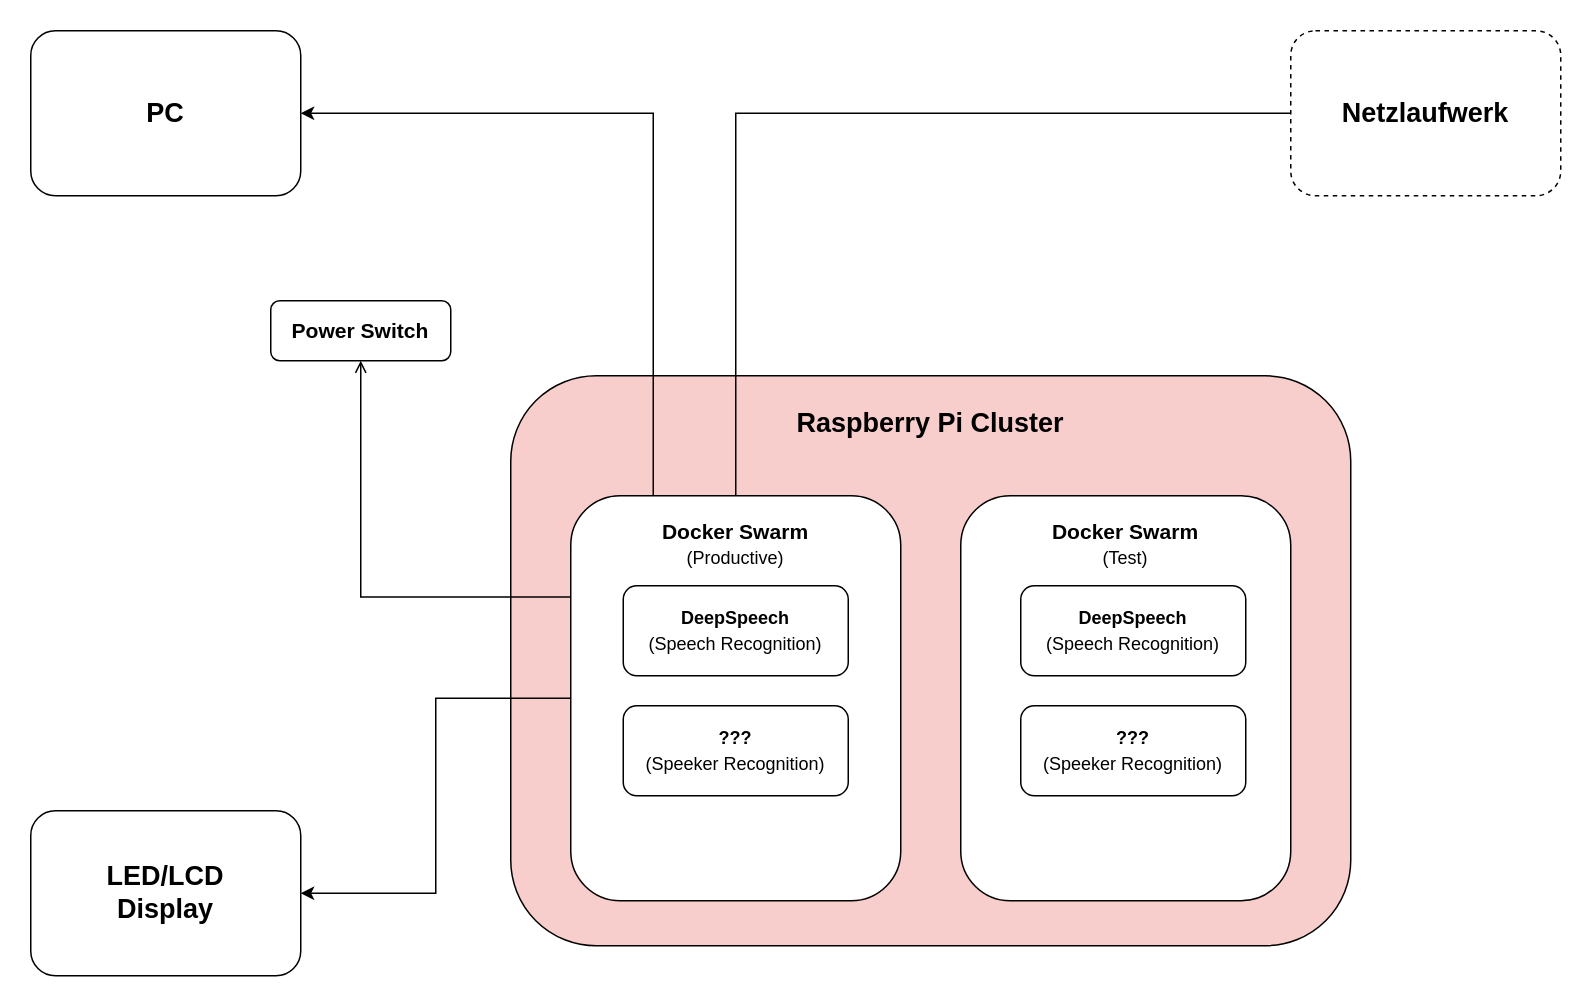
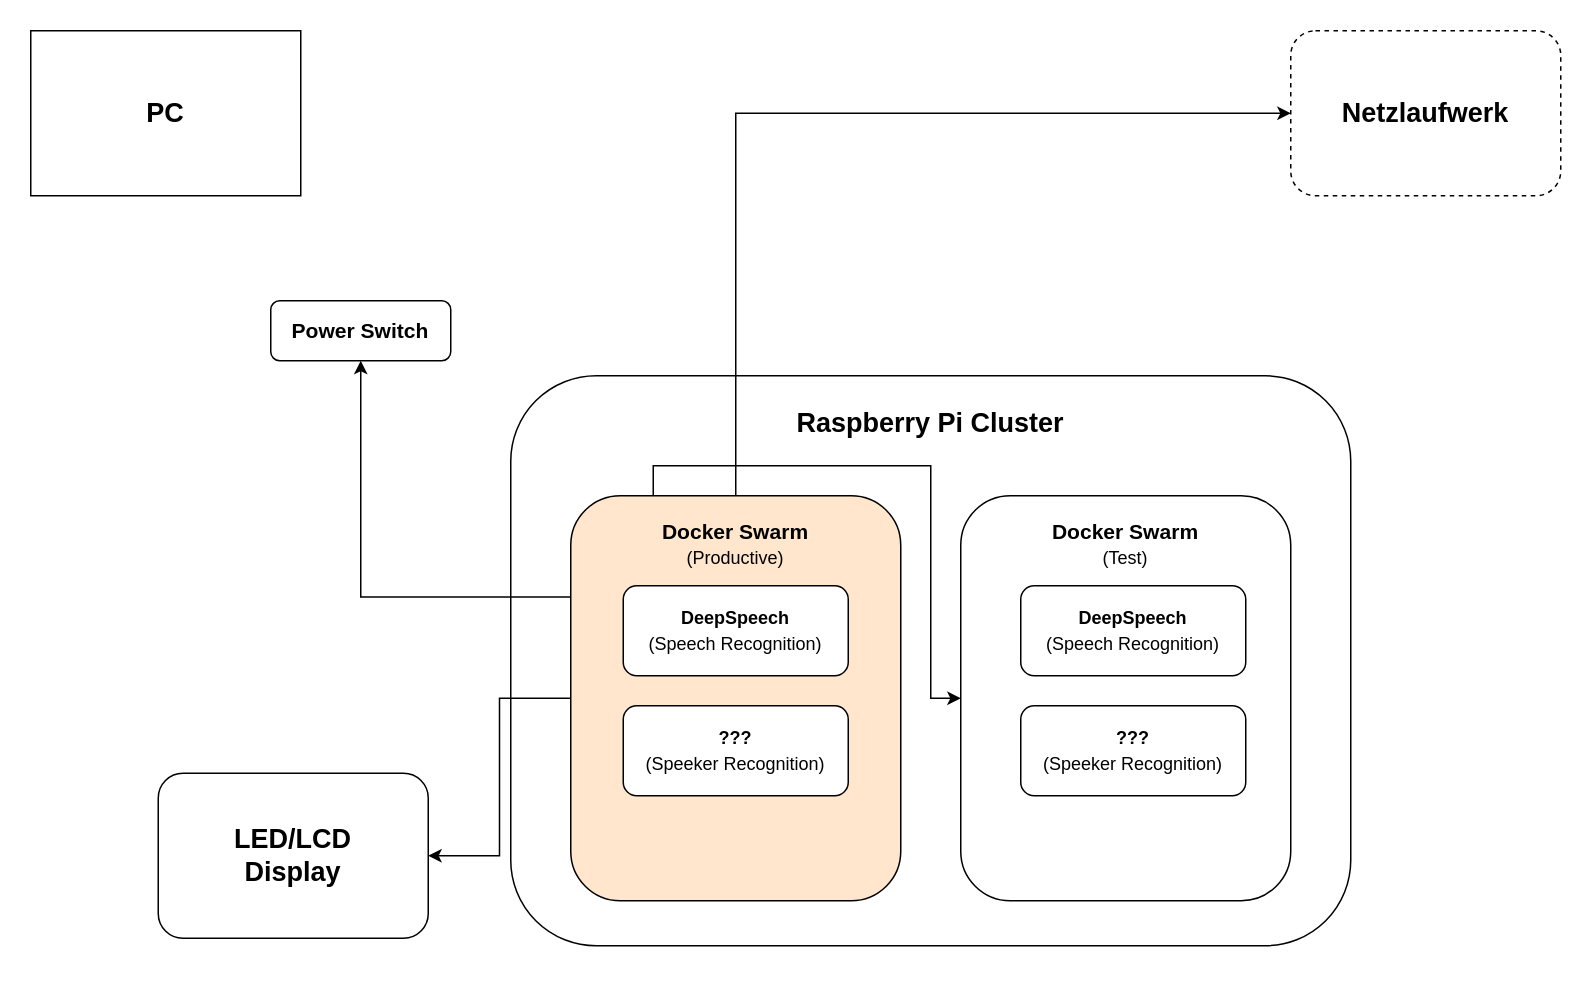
(166, 113) -> (166, 113)
(1283, 113) -> (1279, 113)
(653, 119) -> (918, 466)
(361, 369) -> (361, 372)
(931, 661) -> (931, 661)
(736, 698) -> (736, 698)
(166, 893) -> (293, 856)
